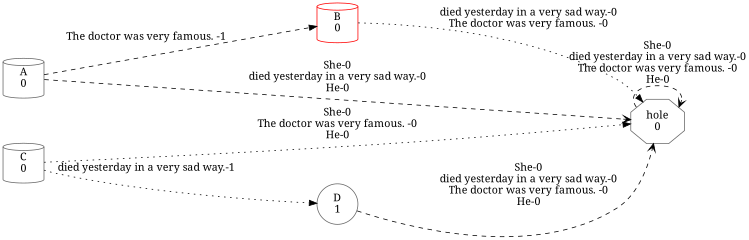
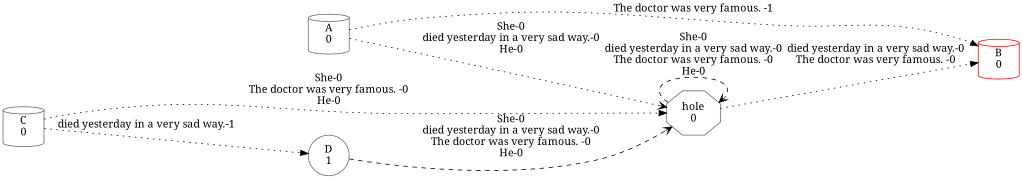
(504, 40) -> (845, 86)
(177, 51) -> (661, 17)
(334, 99) -> (504, 72)
